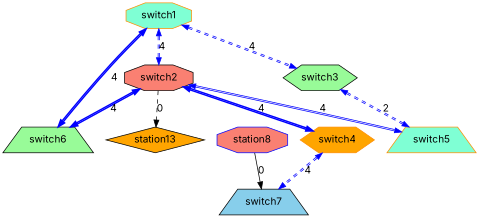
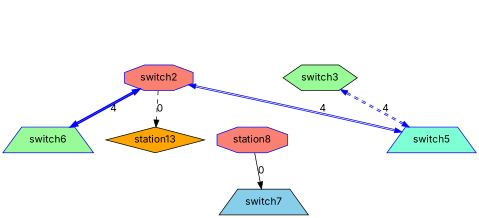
(159, 16) -> none
(159, 78) -> (159, 78)
(386, 109) -> (386, 109)
(48, 140) -> (48, 140)
(337, 140) -> none
(432, 140) -> (432, 140)
